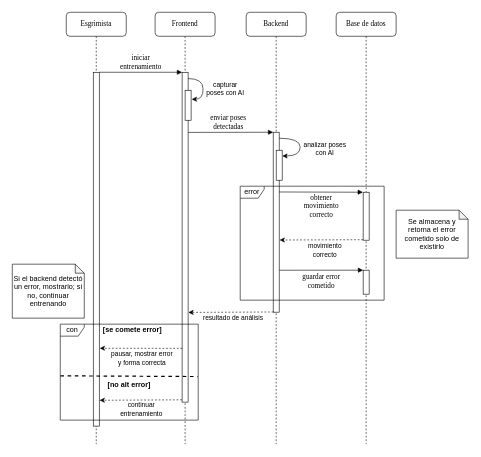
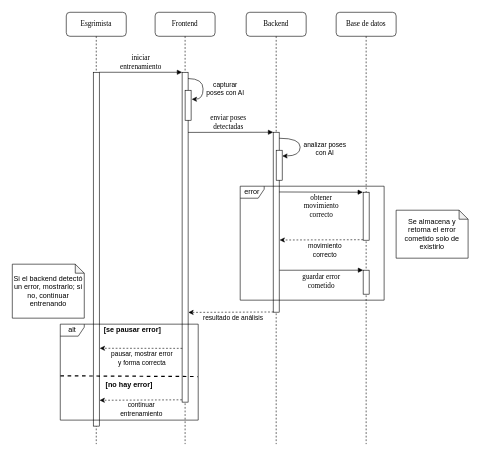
(72, 330) -> (72, 330)
(133, 330) -> (133, 330)
(129, 385) -> (129, 385)
